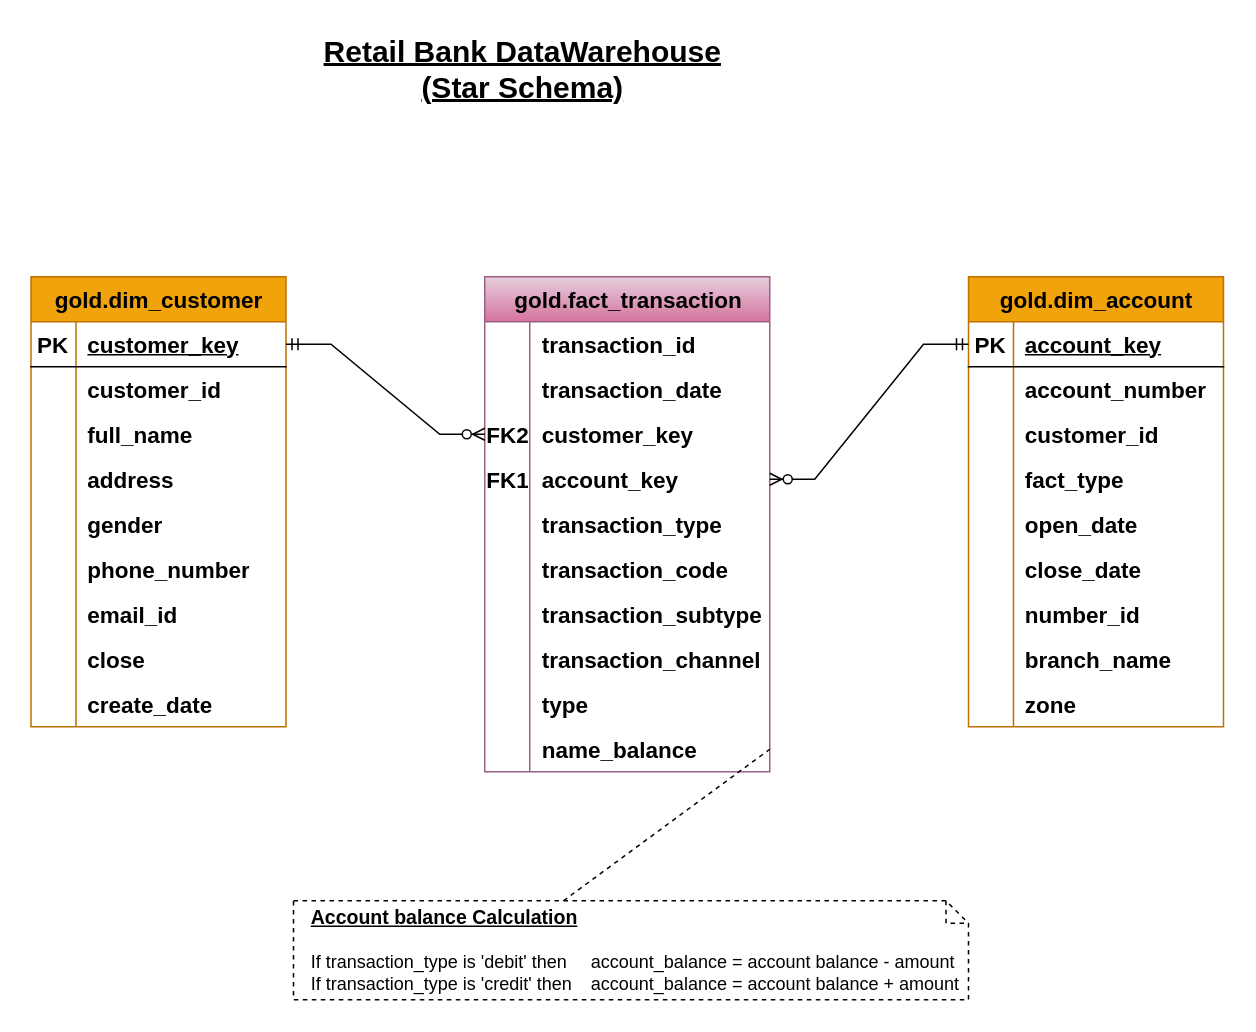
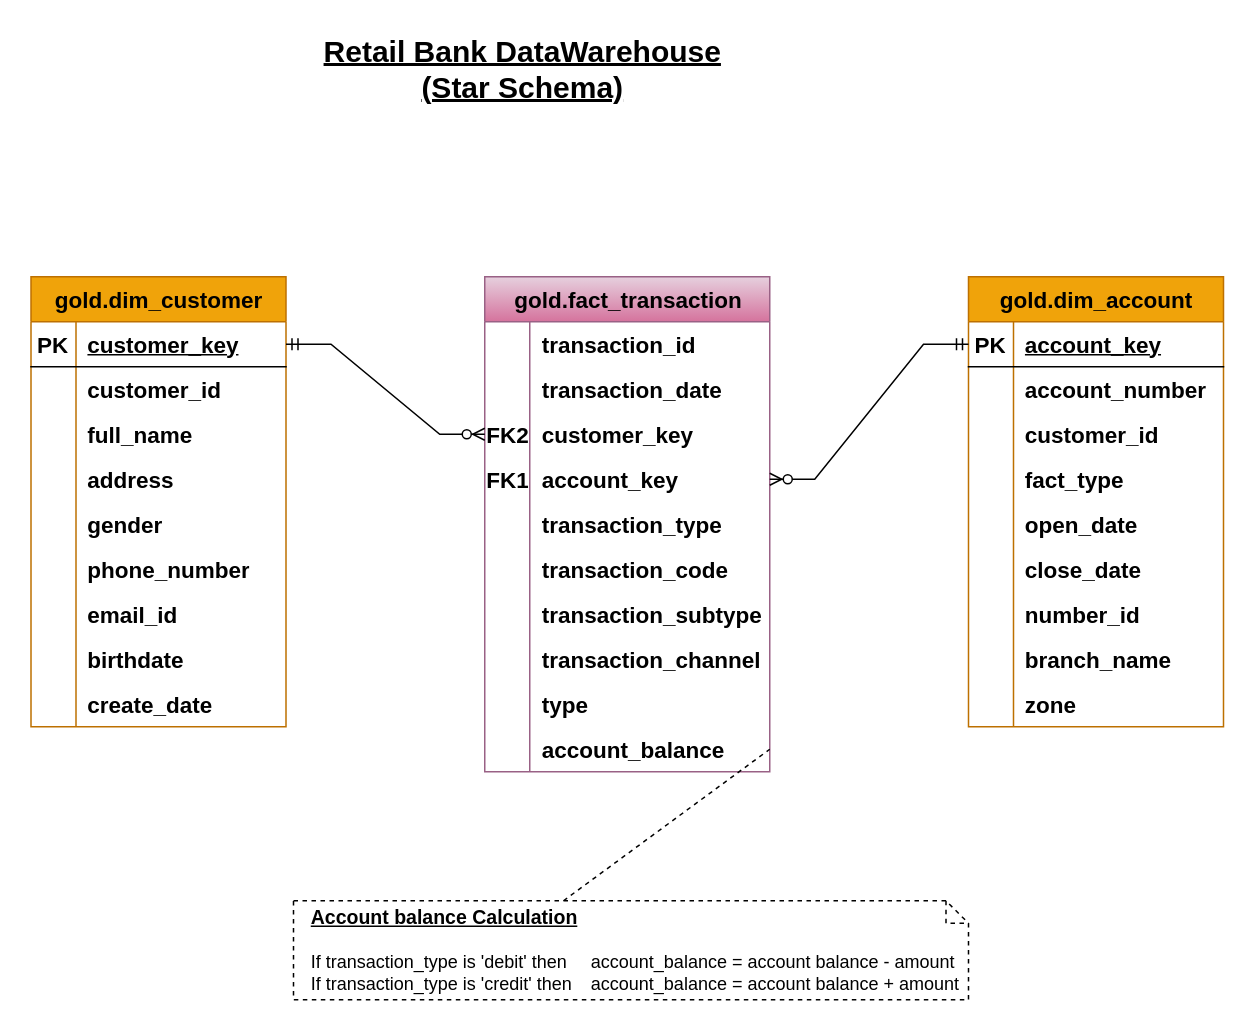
(116, 659) -> (142, 659)
(615, 749) -> (634, 749)
